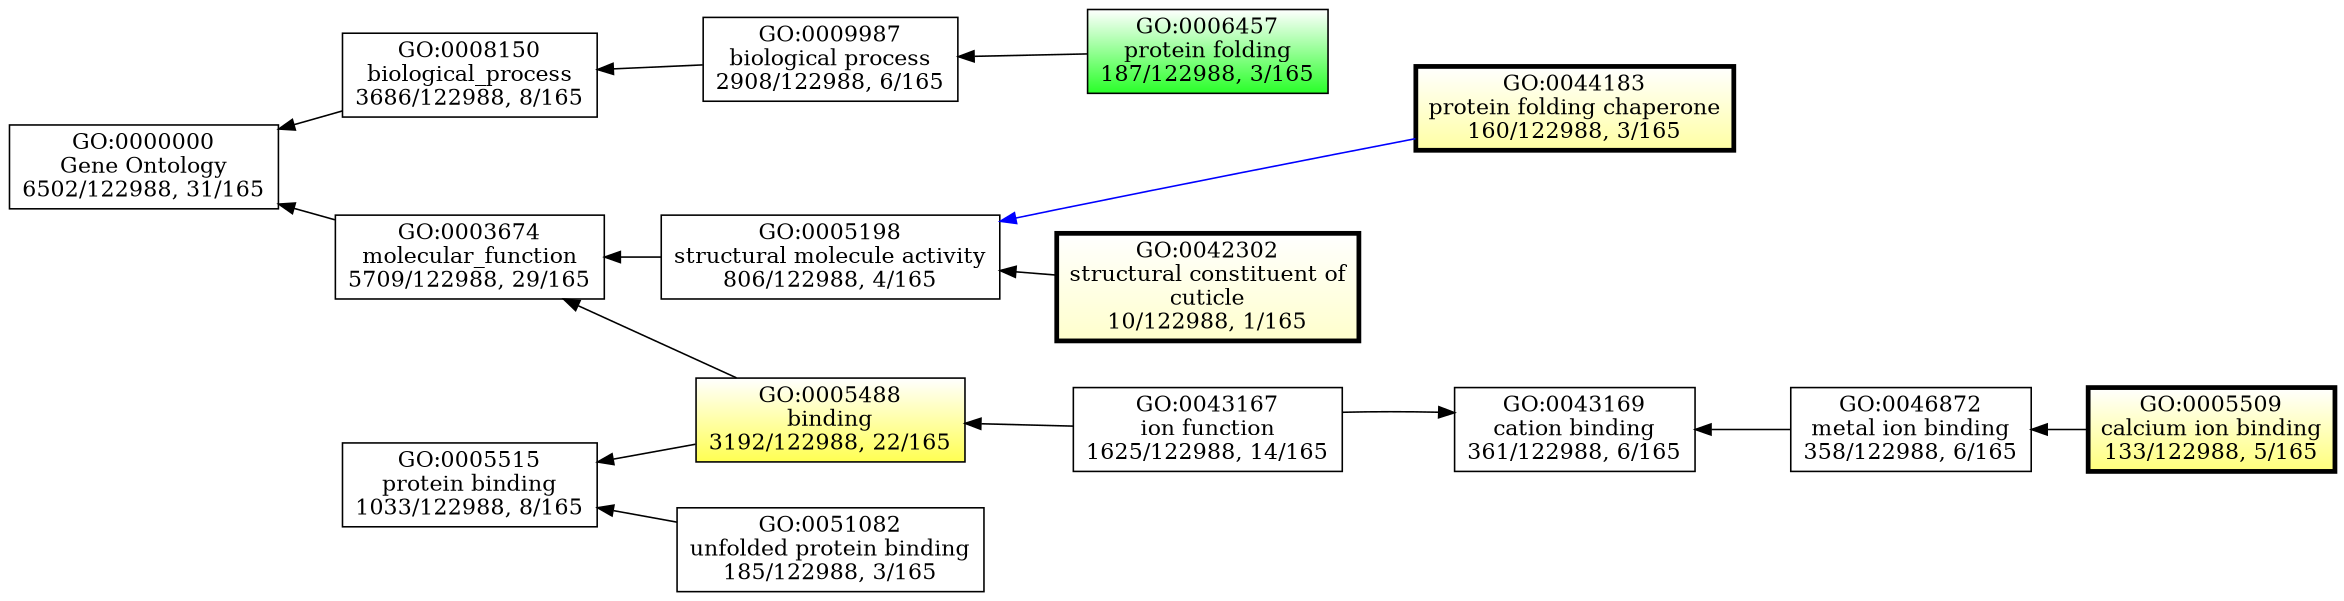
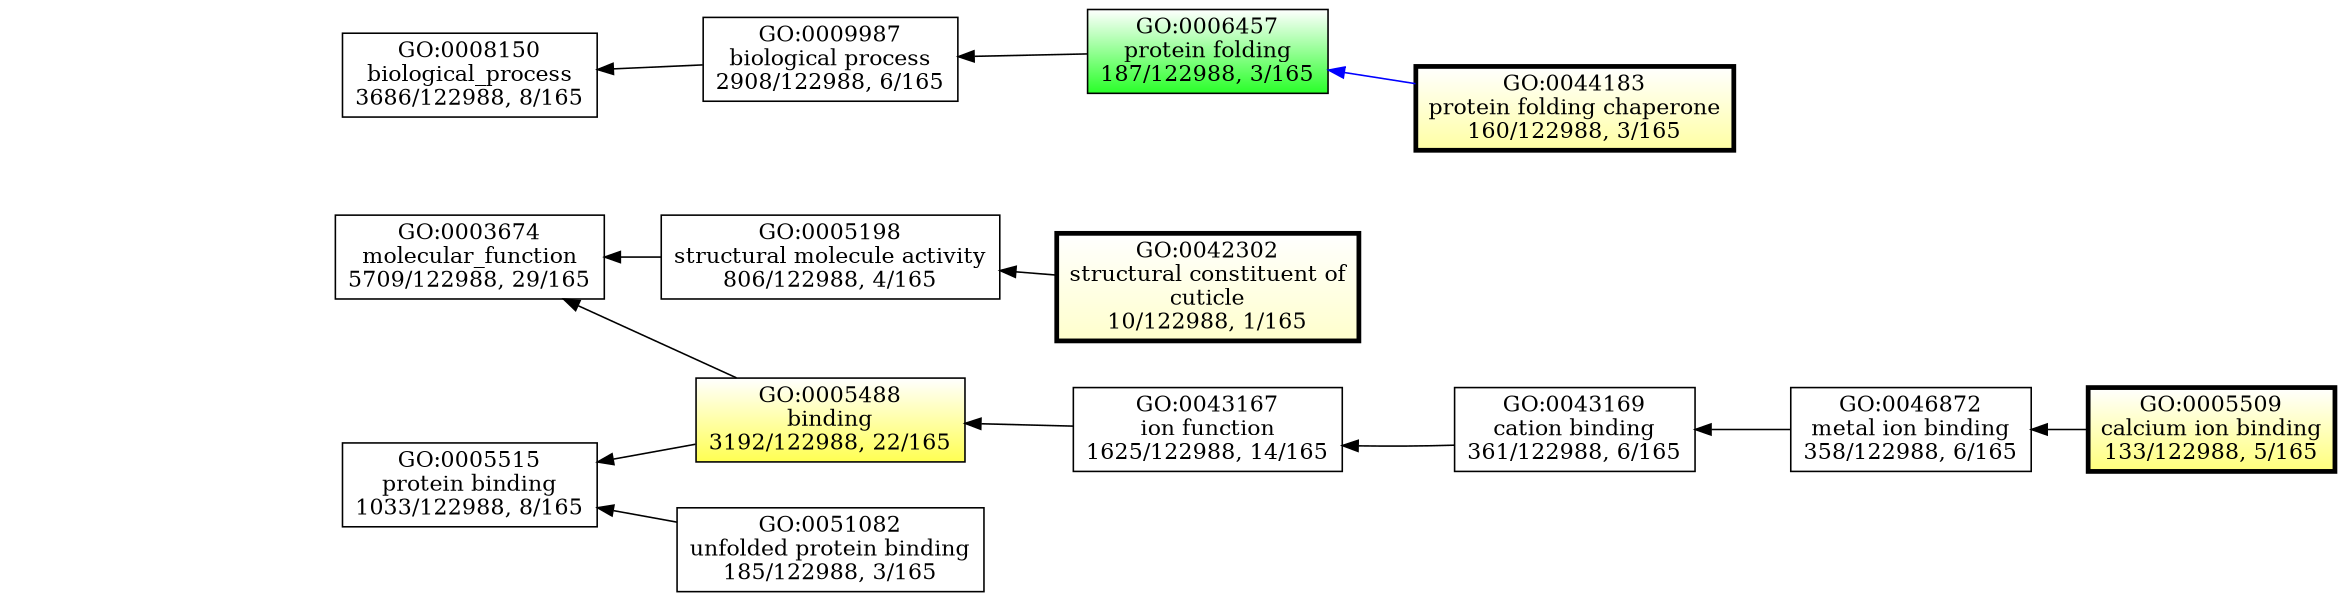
(144, 167) -> none
(1216, 178) -> (1380, 78)
(1390, 412) -> (1406, 446)
